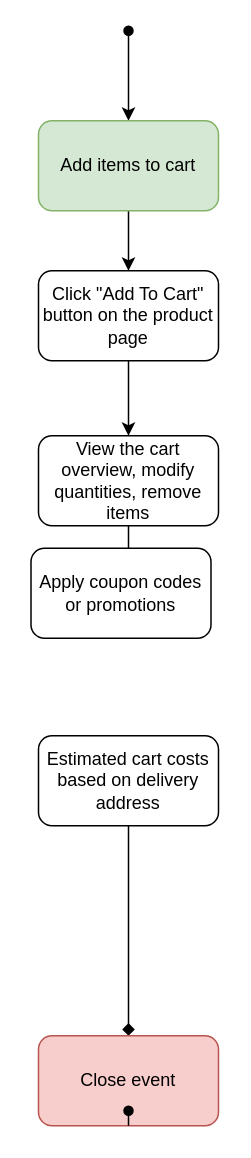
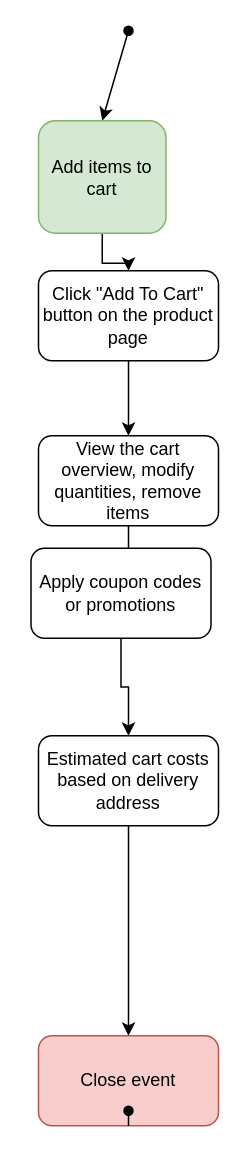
(128, 166) -> (102, 177)
none -> (121, 686)
(128, 1023) -> (128, 1024)
